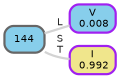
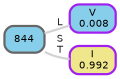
(24, 39) -> (24, 39)
